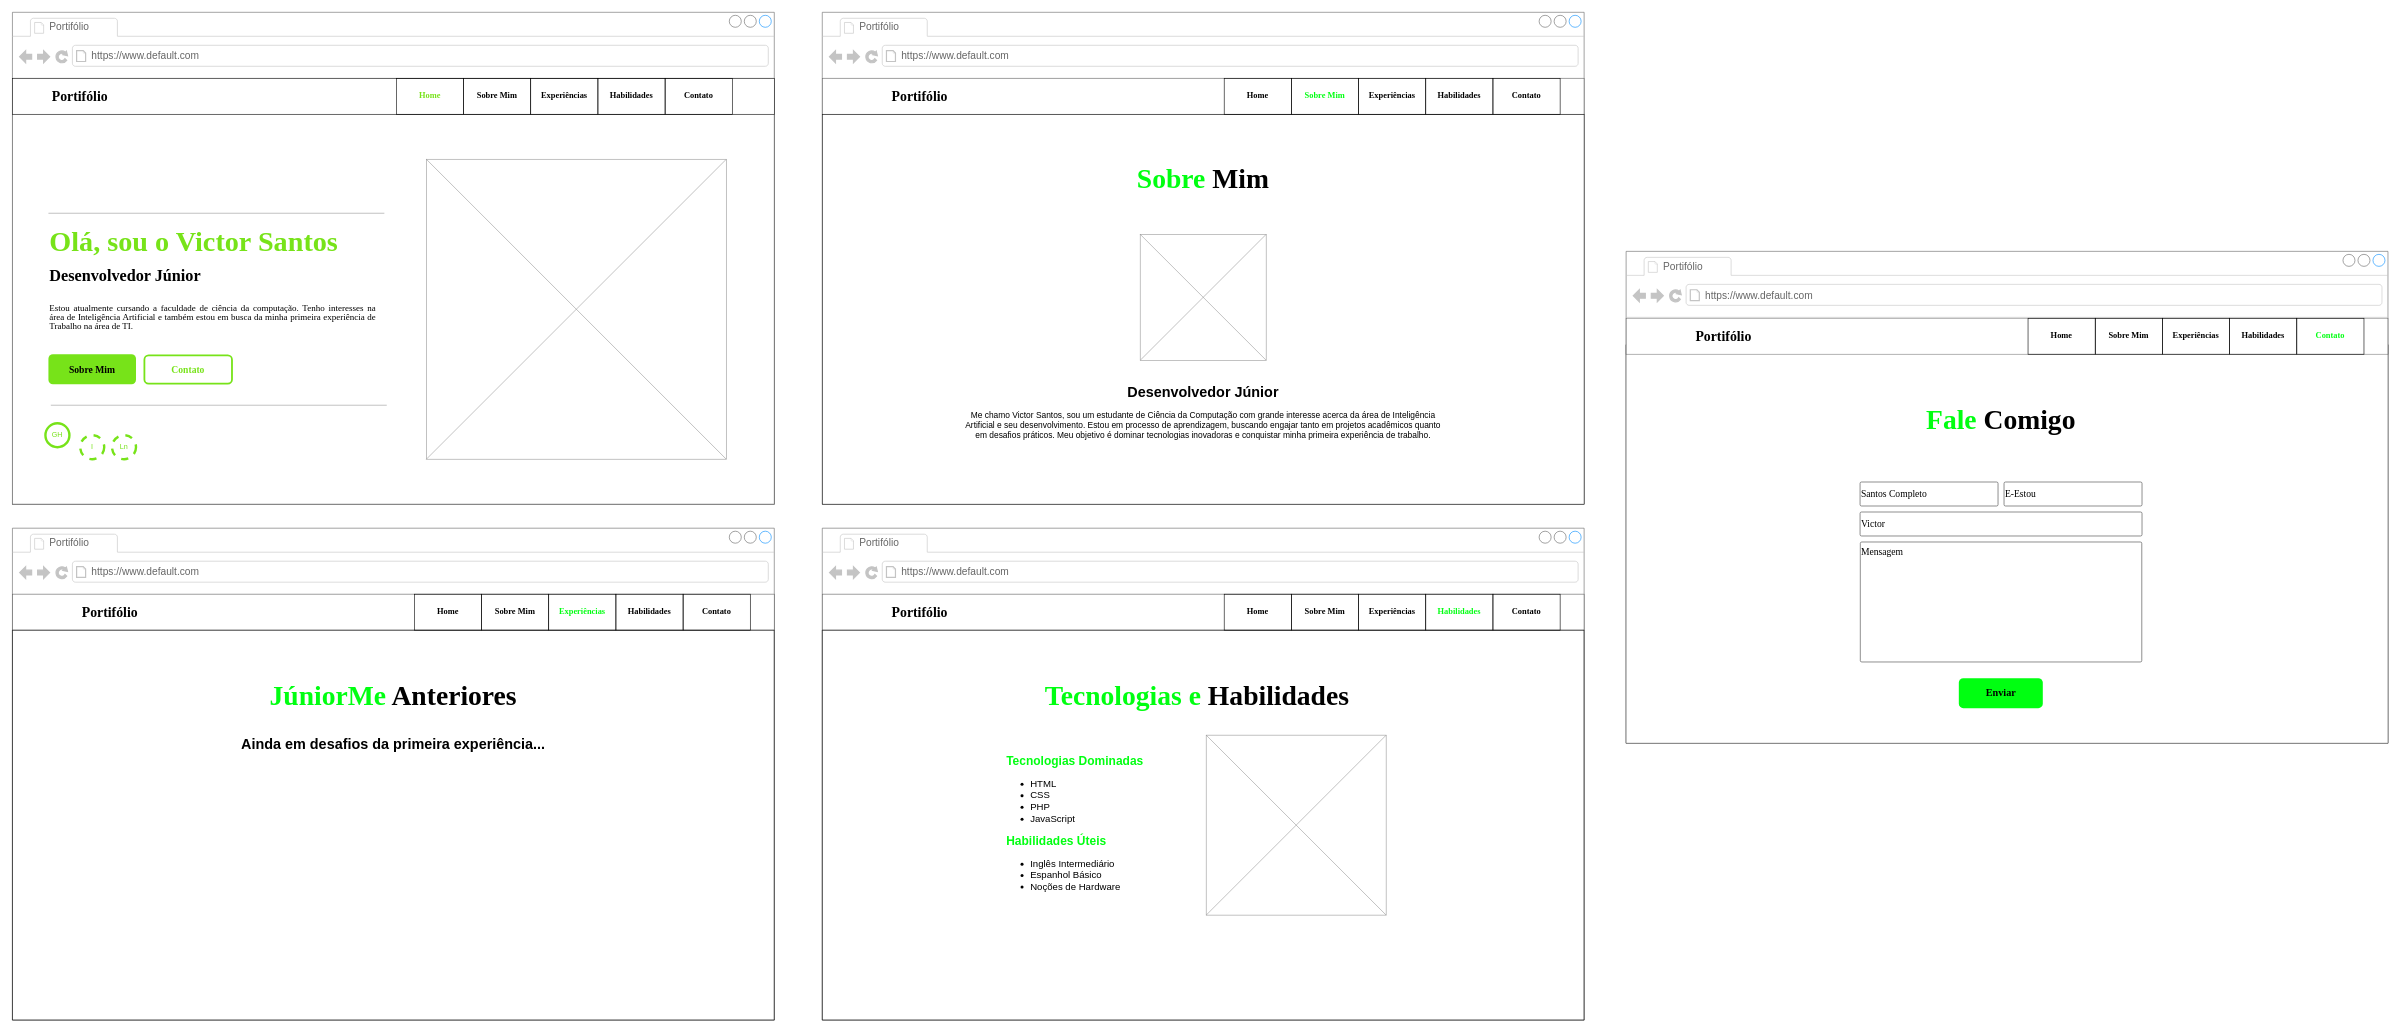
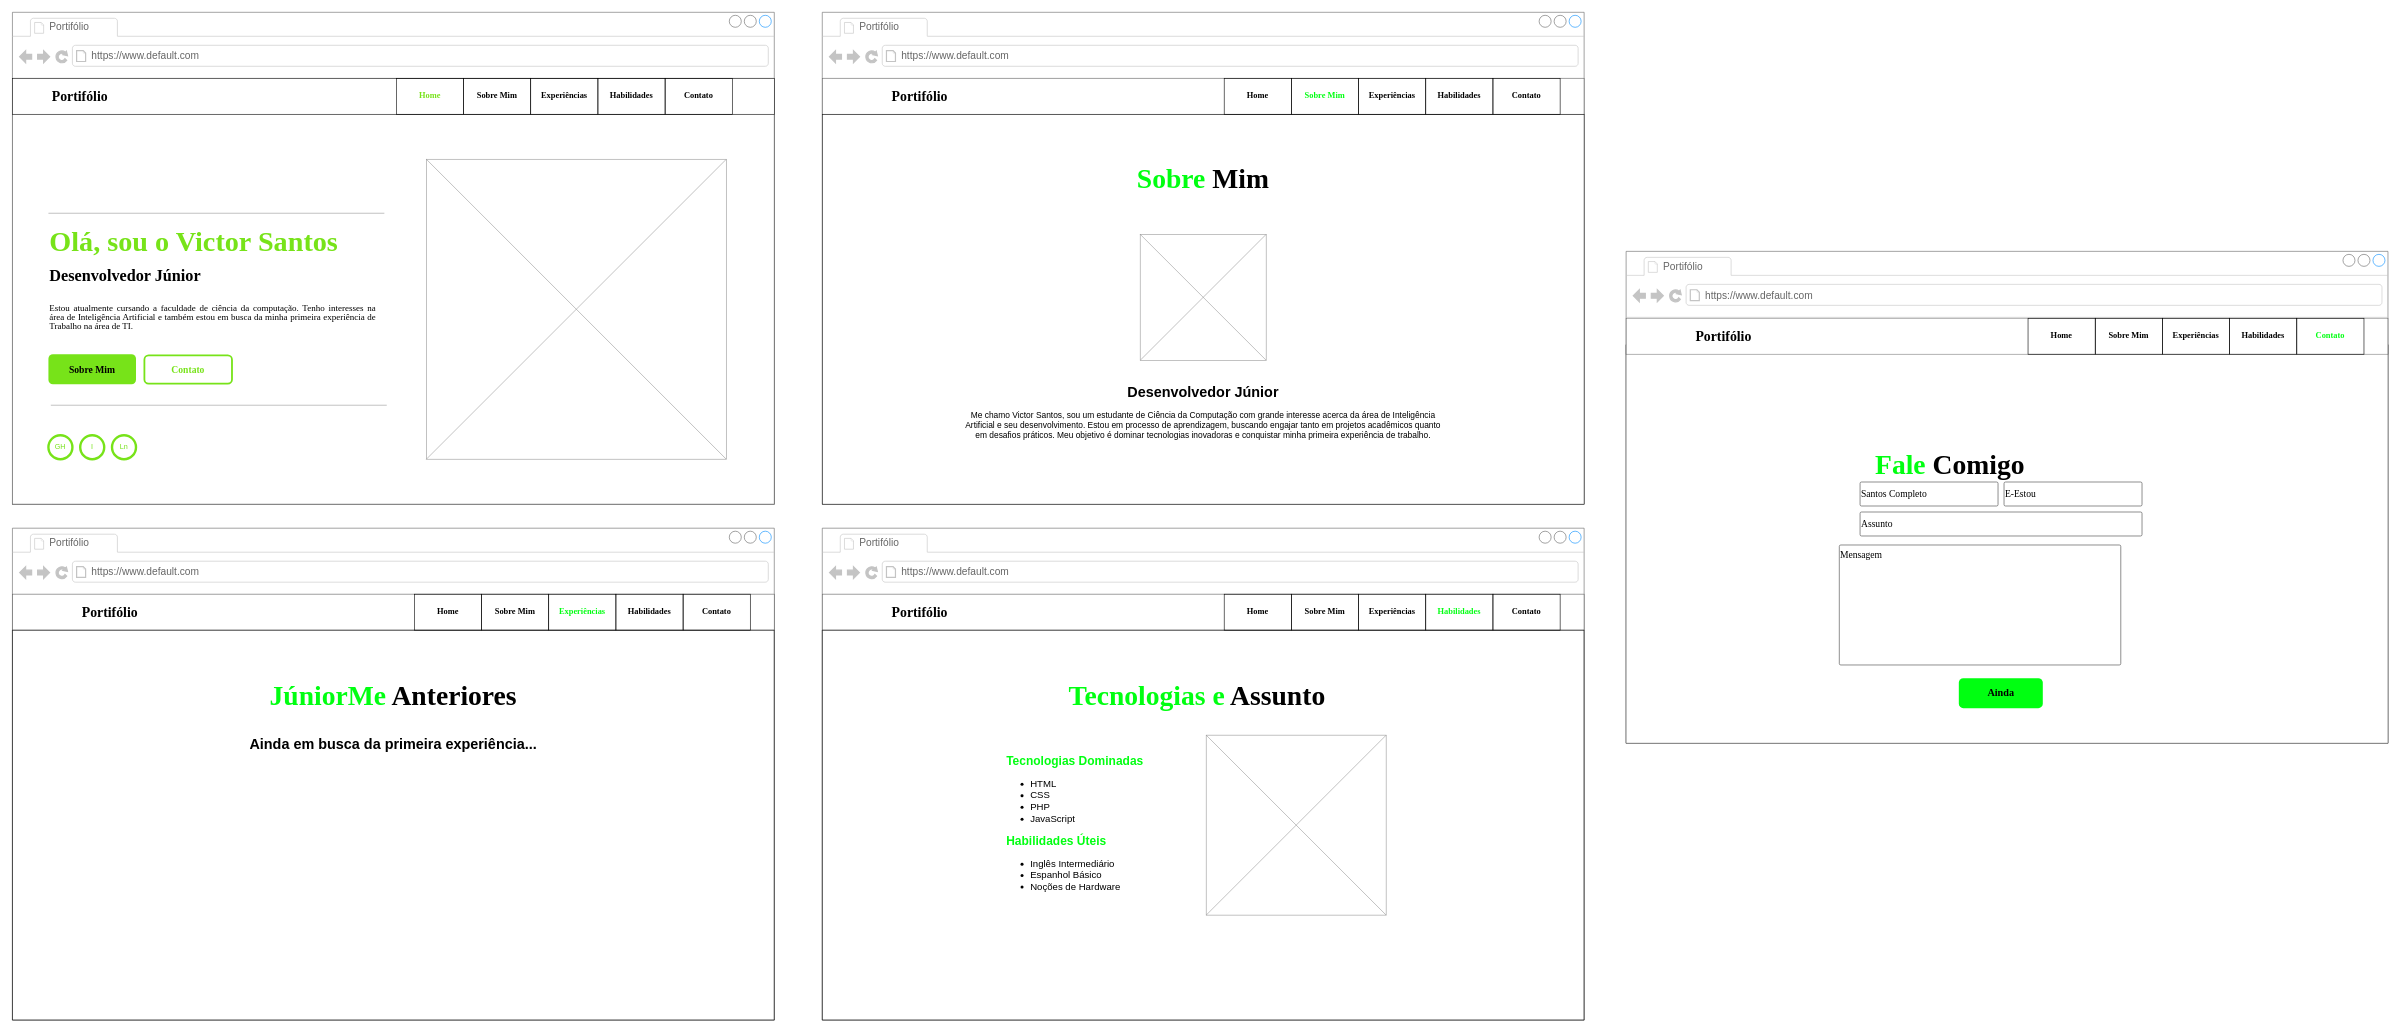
(2001, 420) -> (1950, 465)
(57, 435) -> (60, 447)
(92, 447) -> (92, 447)
(124, 447) -> (124, 447)
(1869, 524) -> (1871, 524)
(2001, 602) -> (1980, 605)
(2001, 693) -> (2001, 693)
(1197, 696) -> (1197, 696)
(393, 741) -> (393, 741)
